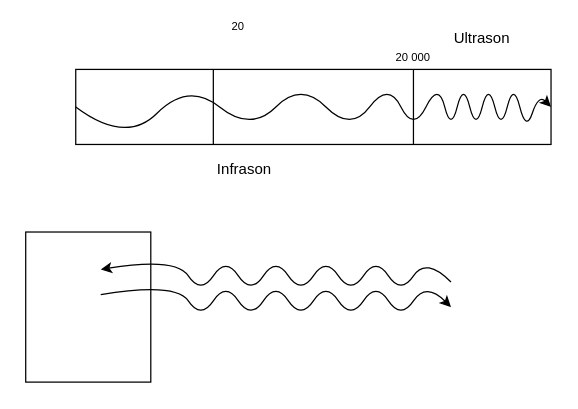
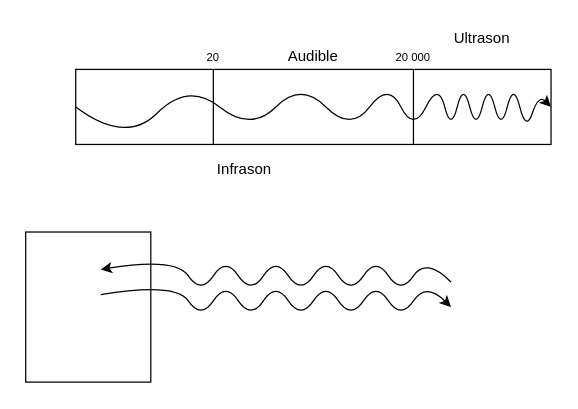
(238, 26) -> (213, 57)
none -> (313, 57)
